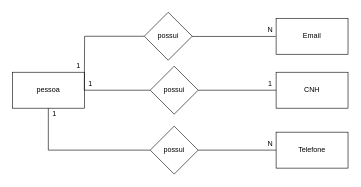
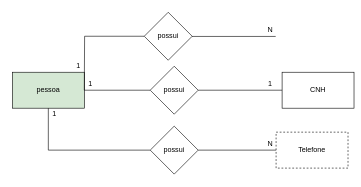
(312, 36) -> none
(48, 90) -> (48, 90)
(312, 90) -> (318, 90)
(312, 150) -> (312, 150)
